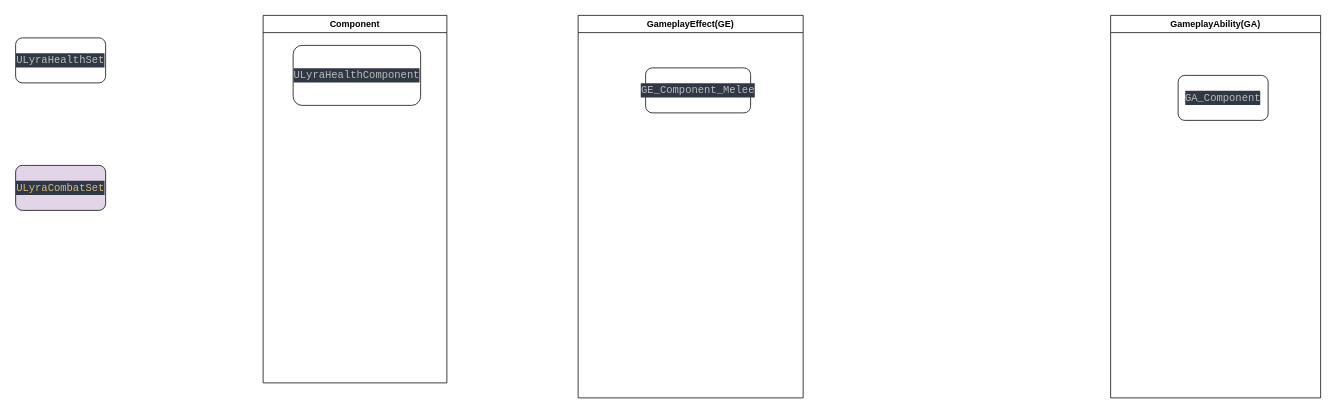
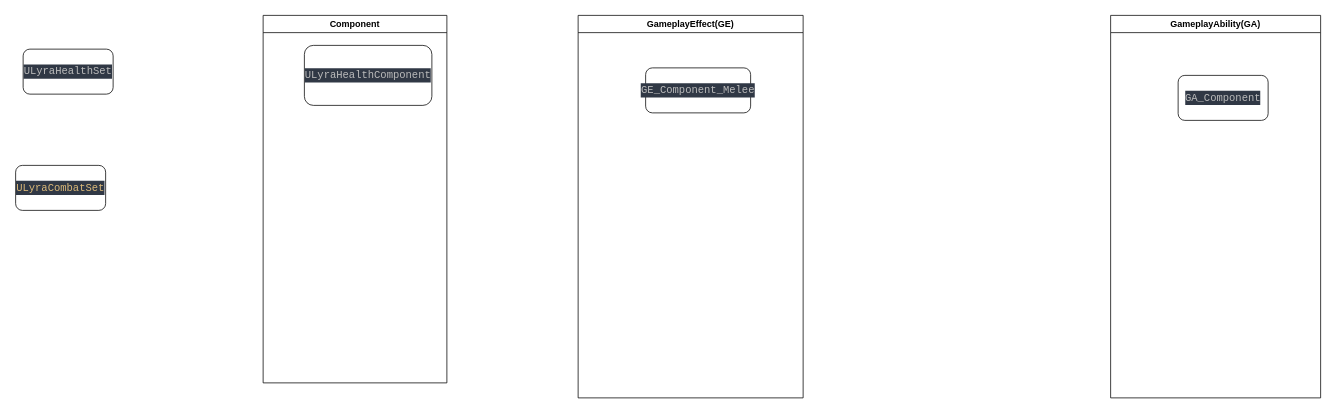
(60, 60) -> (68, 72)
(357, 75) -> (368, 75)
(60, 188) -> (60, 188)
